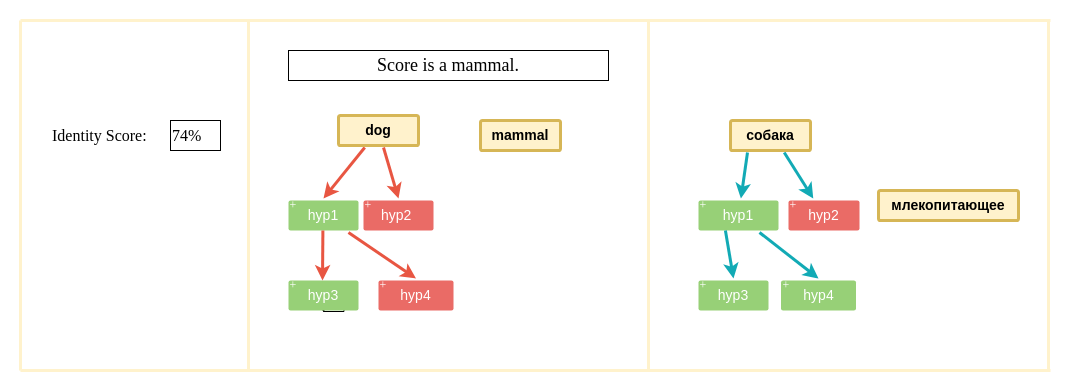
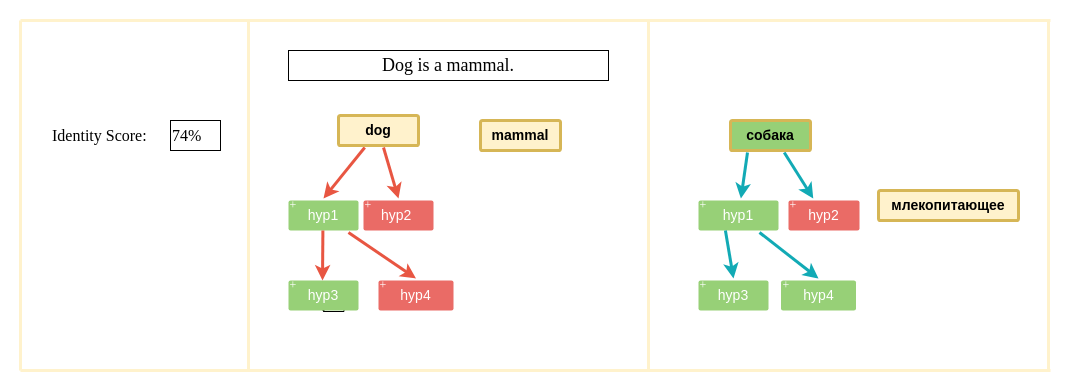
(449, 66) -> (449, 66)
(771, 136) -> (771, 136)
